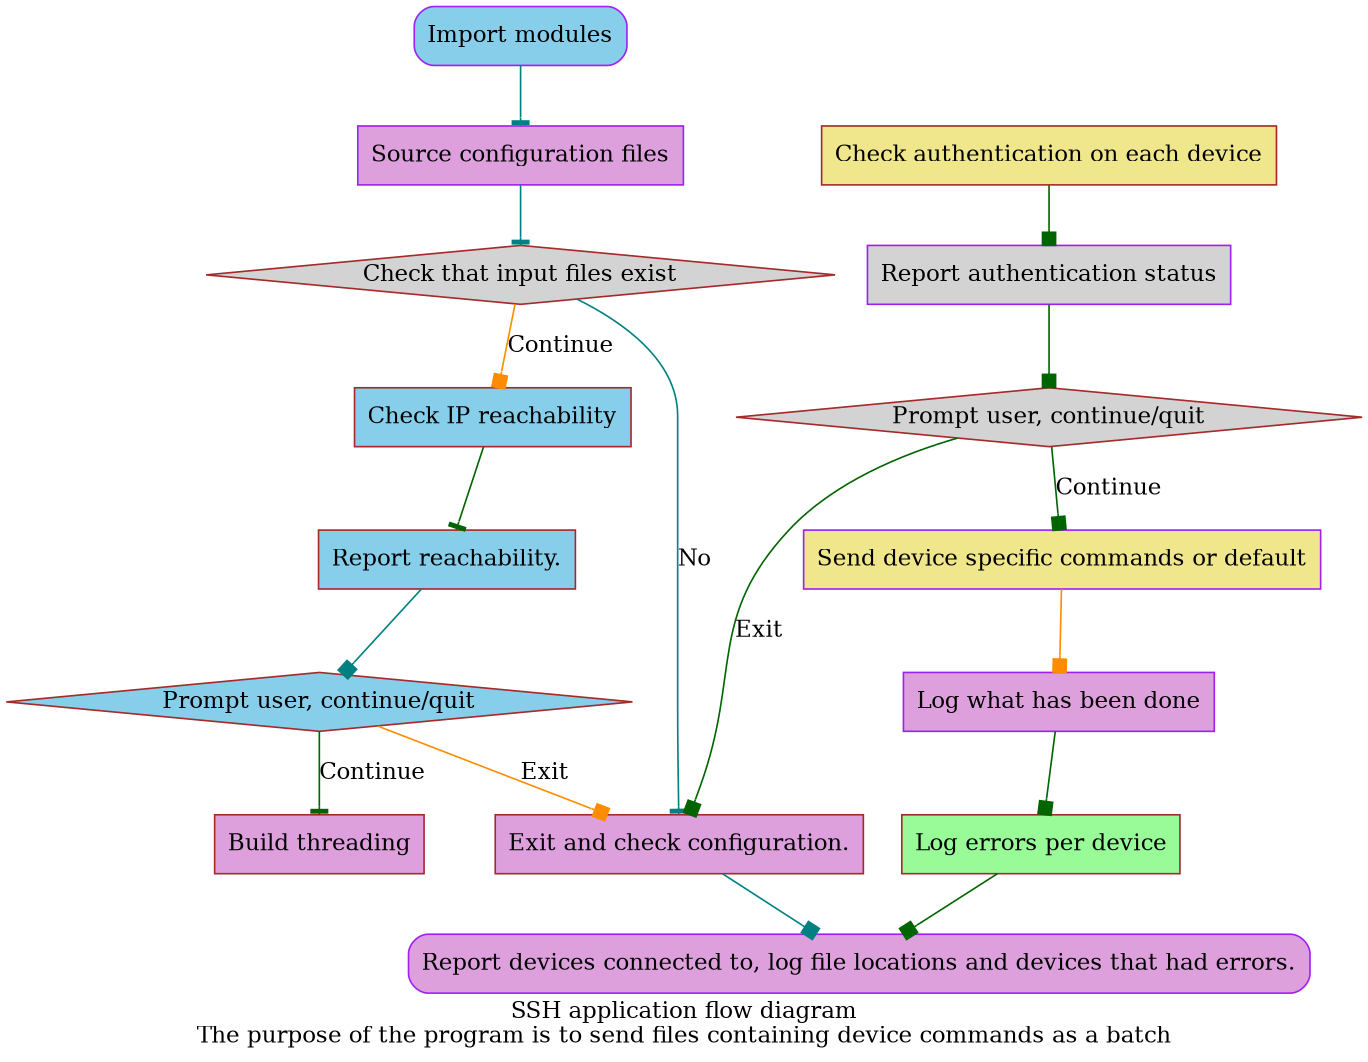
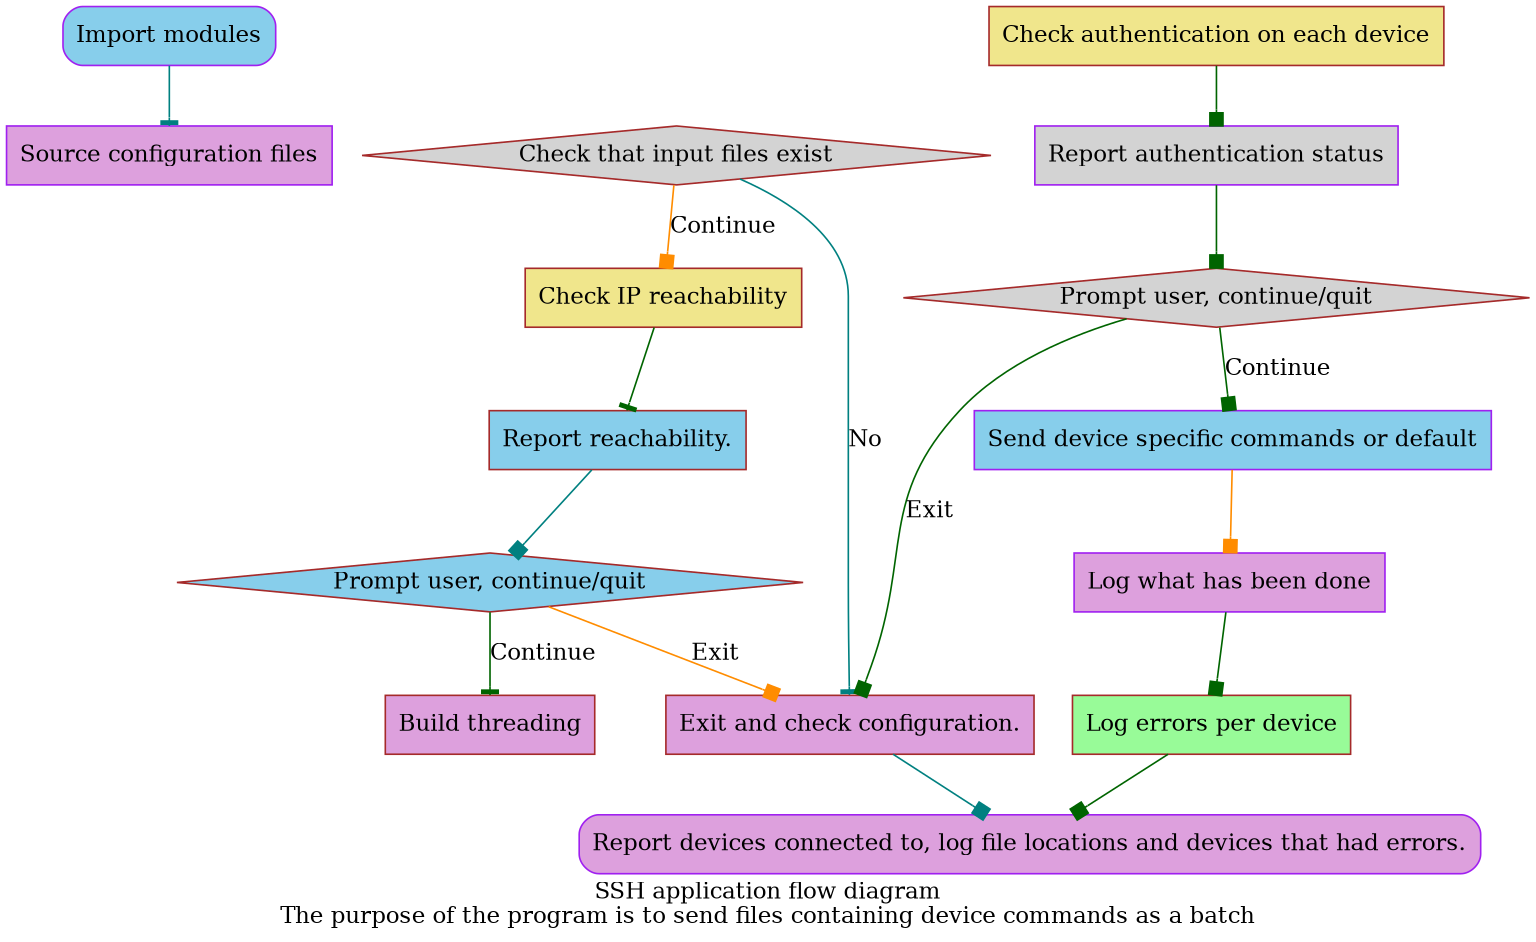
(521, 211) -> none
(493, 417) -> (663, 298)
(1062, 560) -> (1233, 440)
